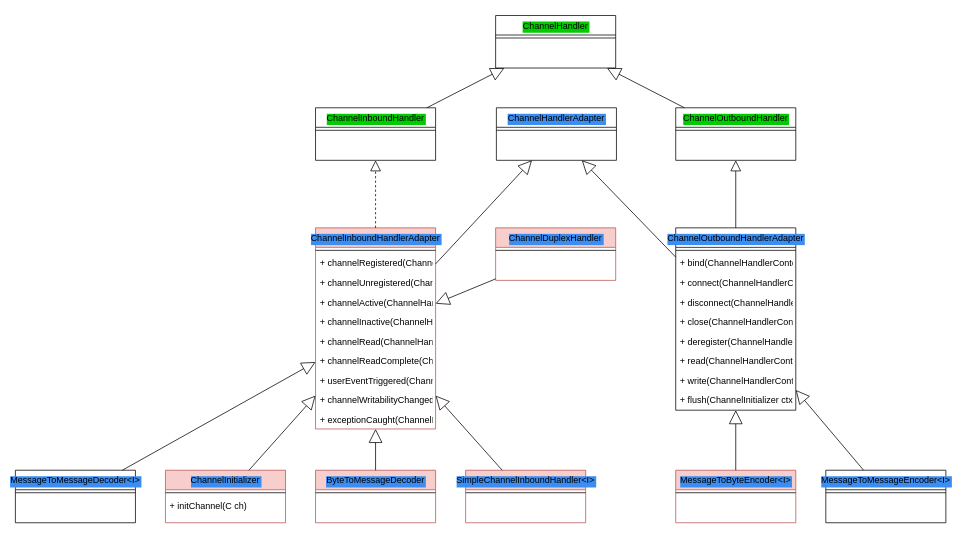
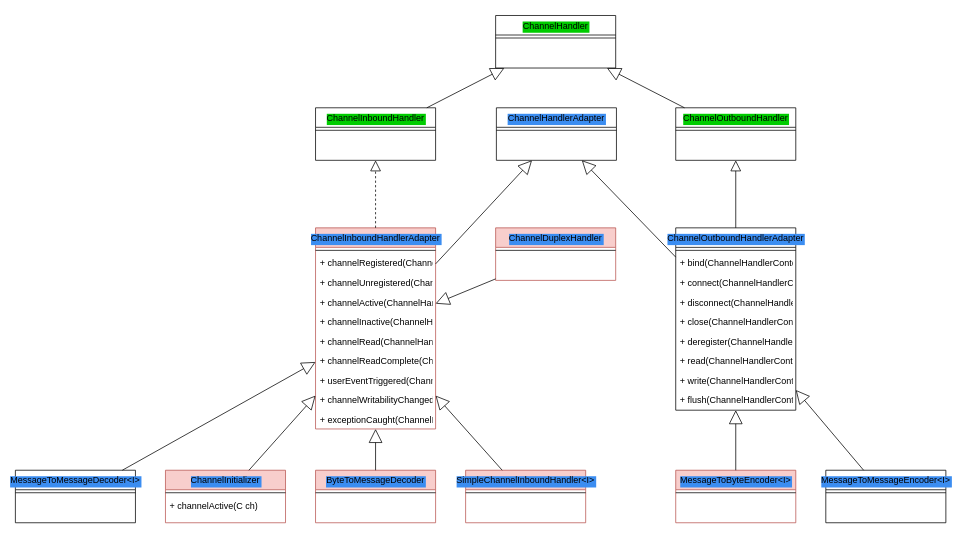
(749, 400) -> (761, 400)
(213, 506) -> (219, 506)
